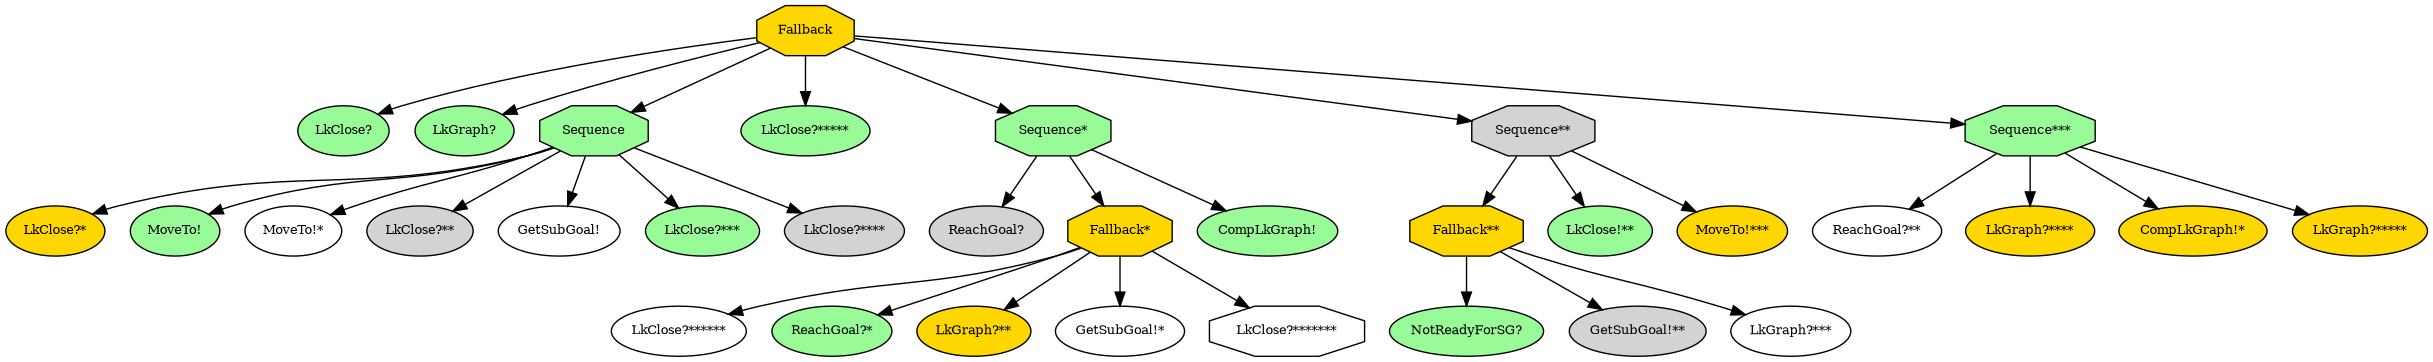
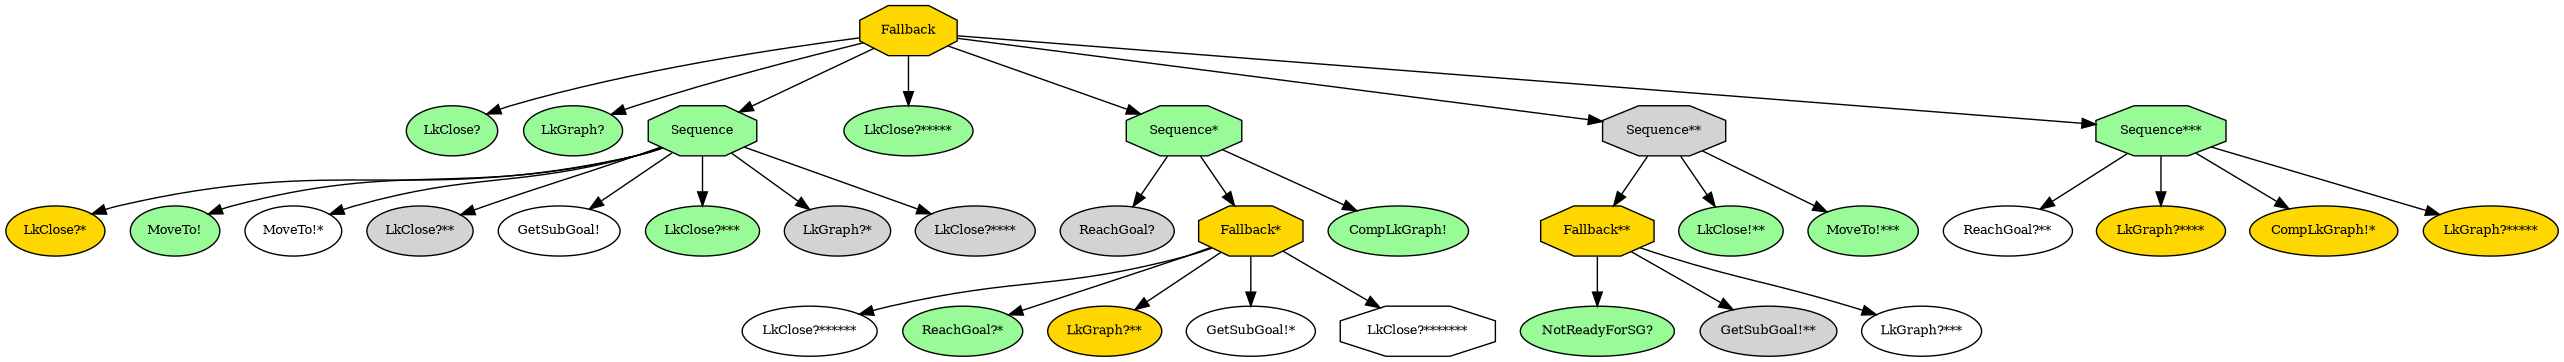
none -> (838, 231)
(1732, 231) -> (1863, 231)
